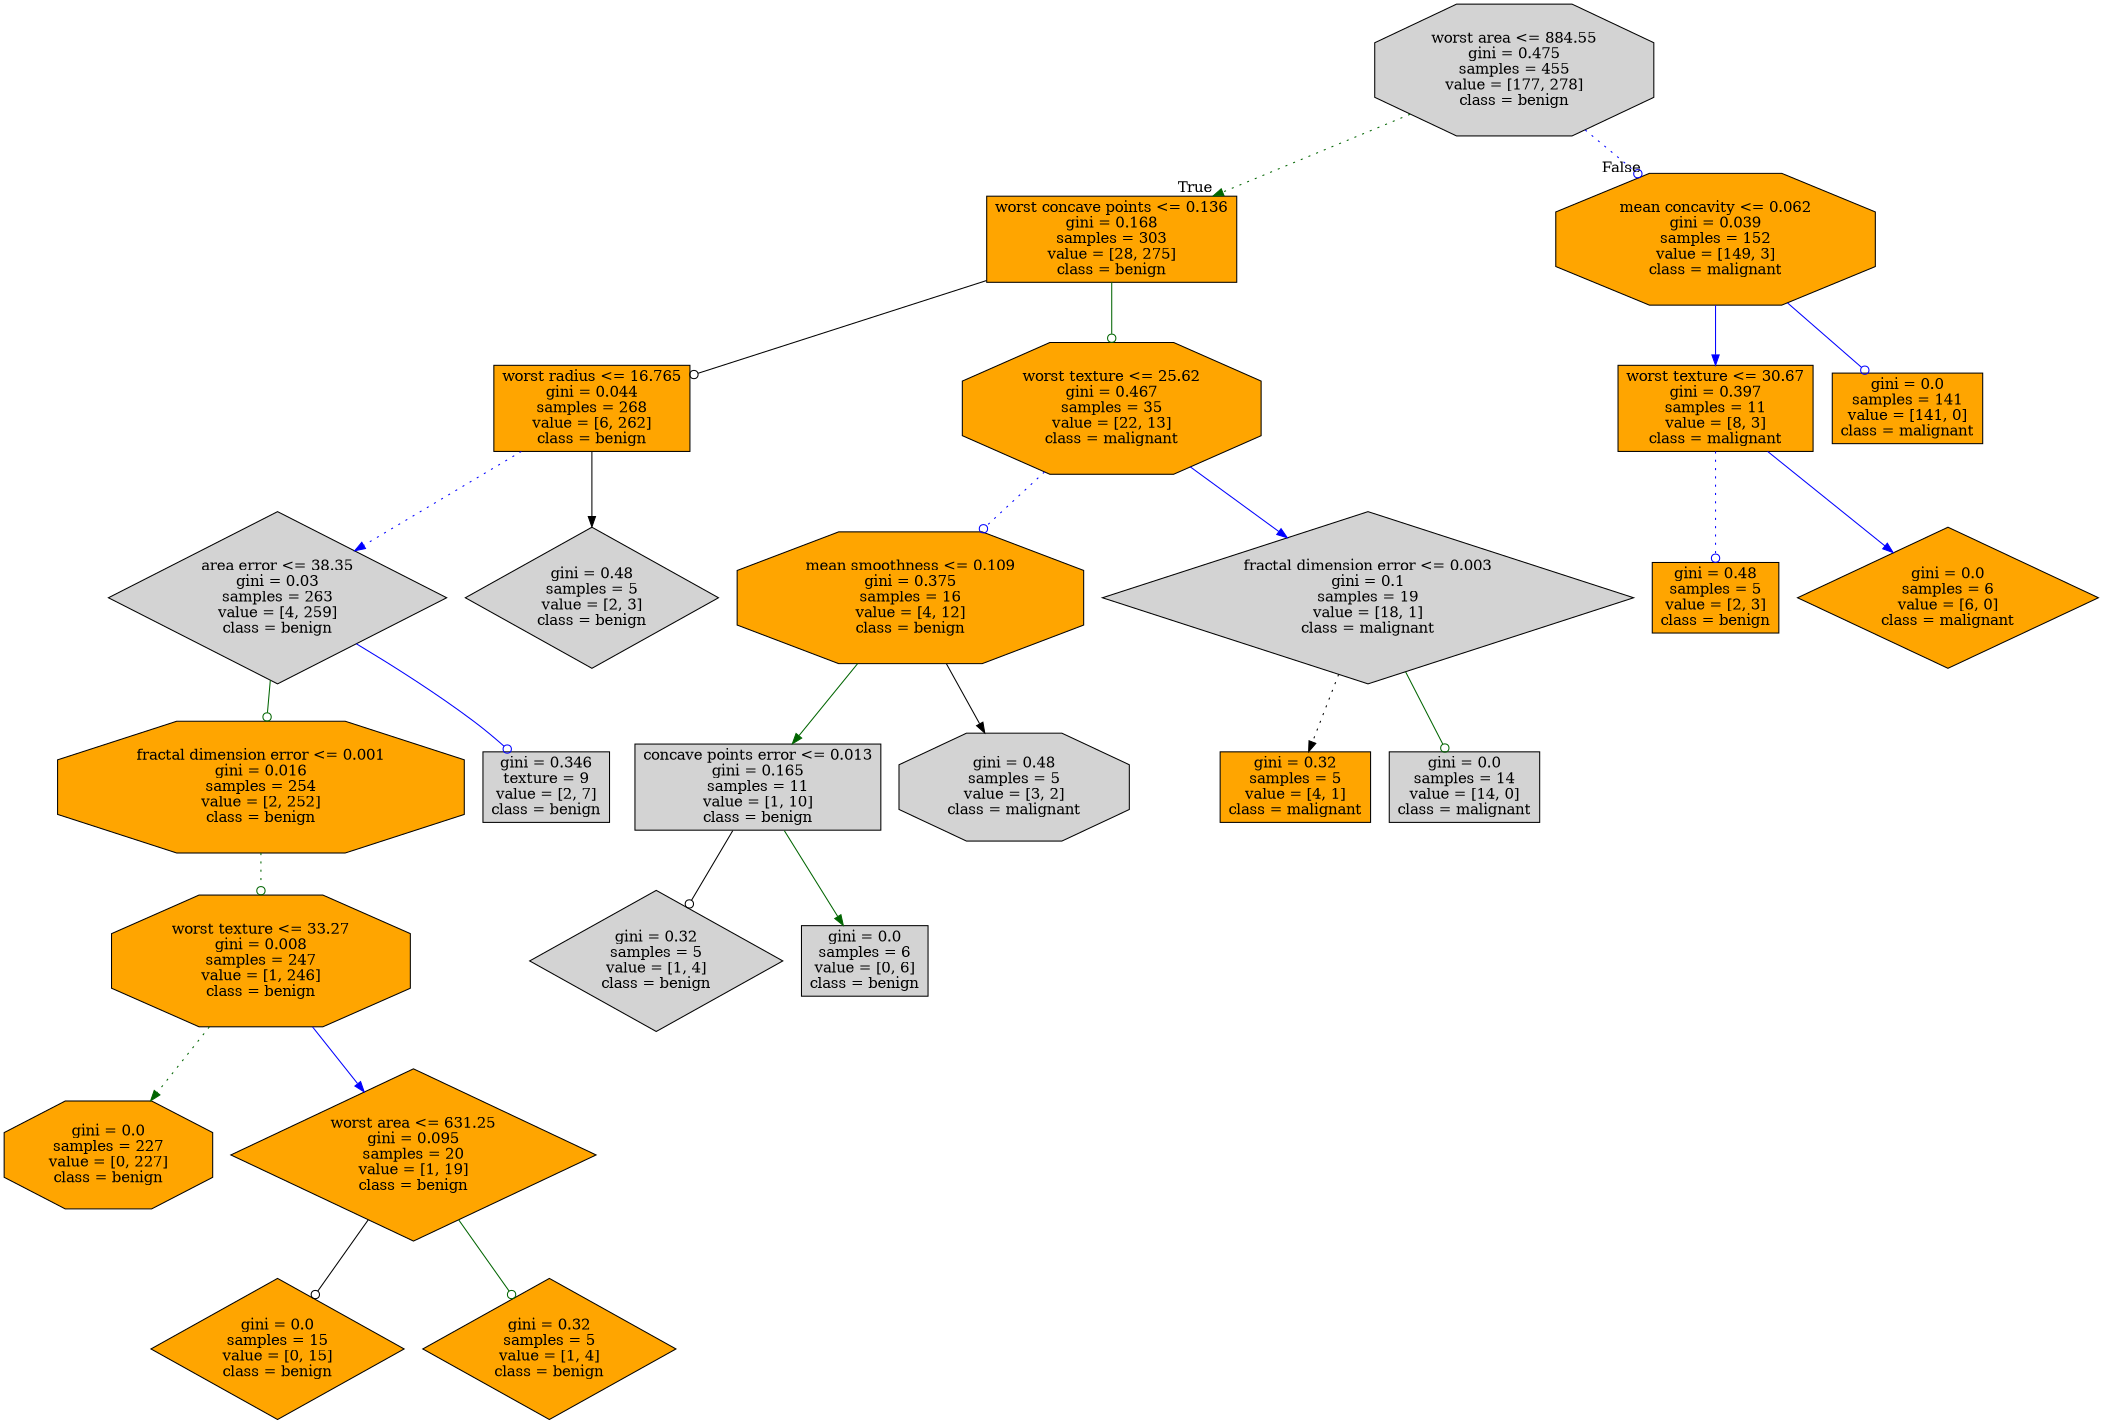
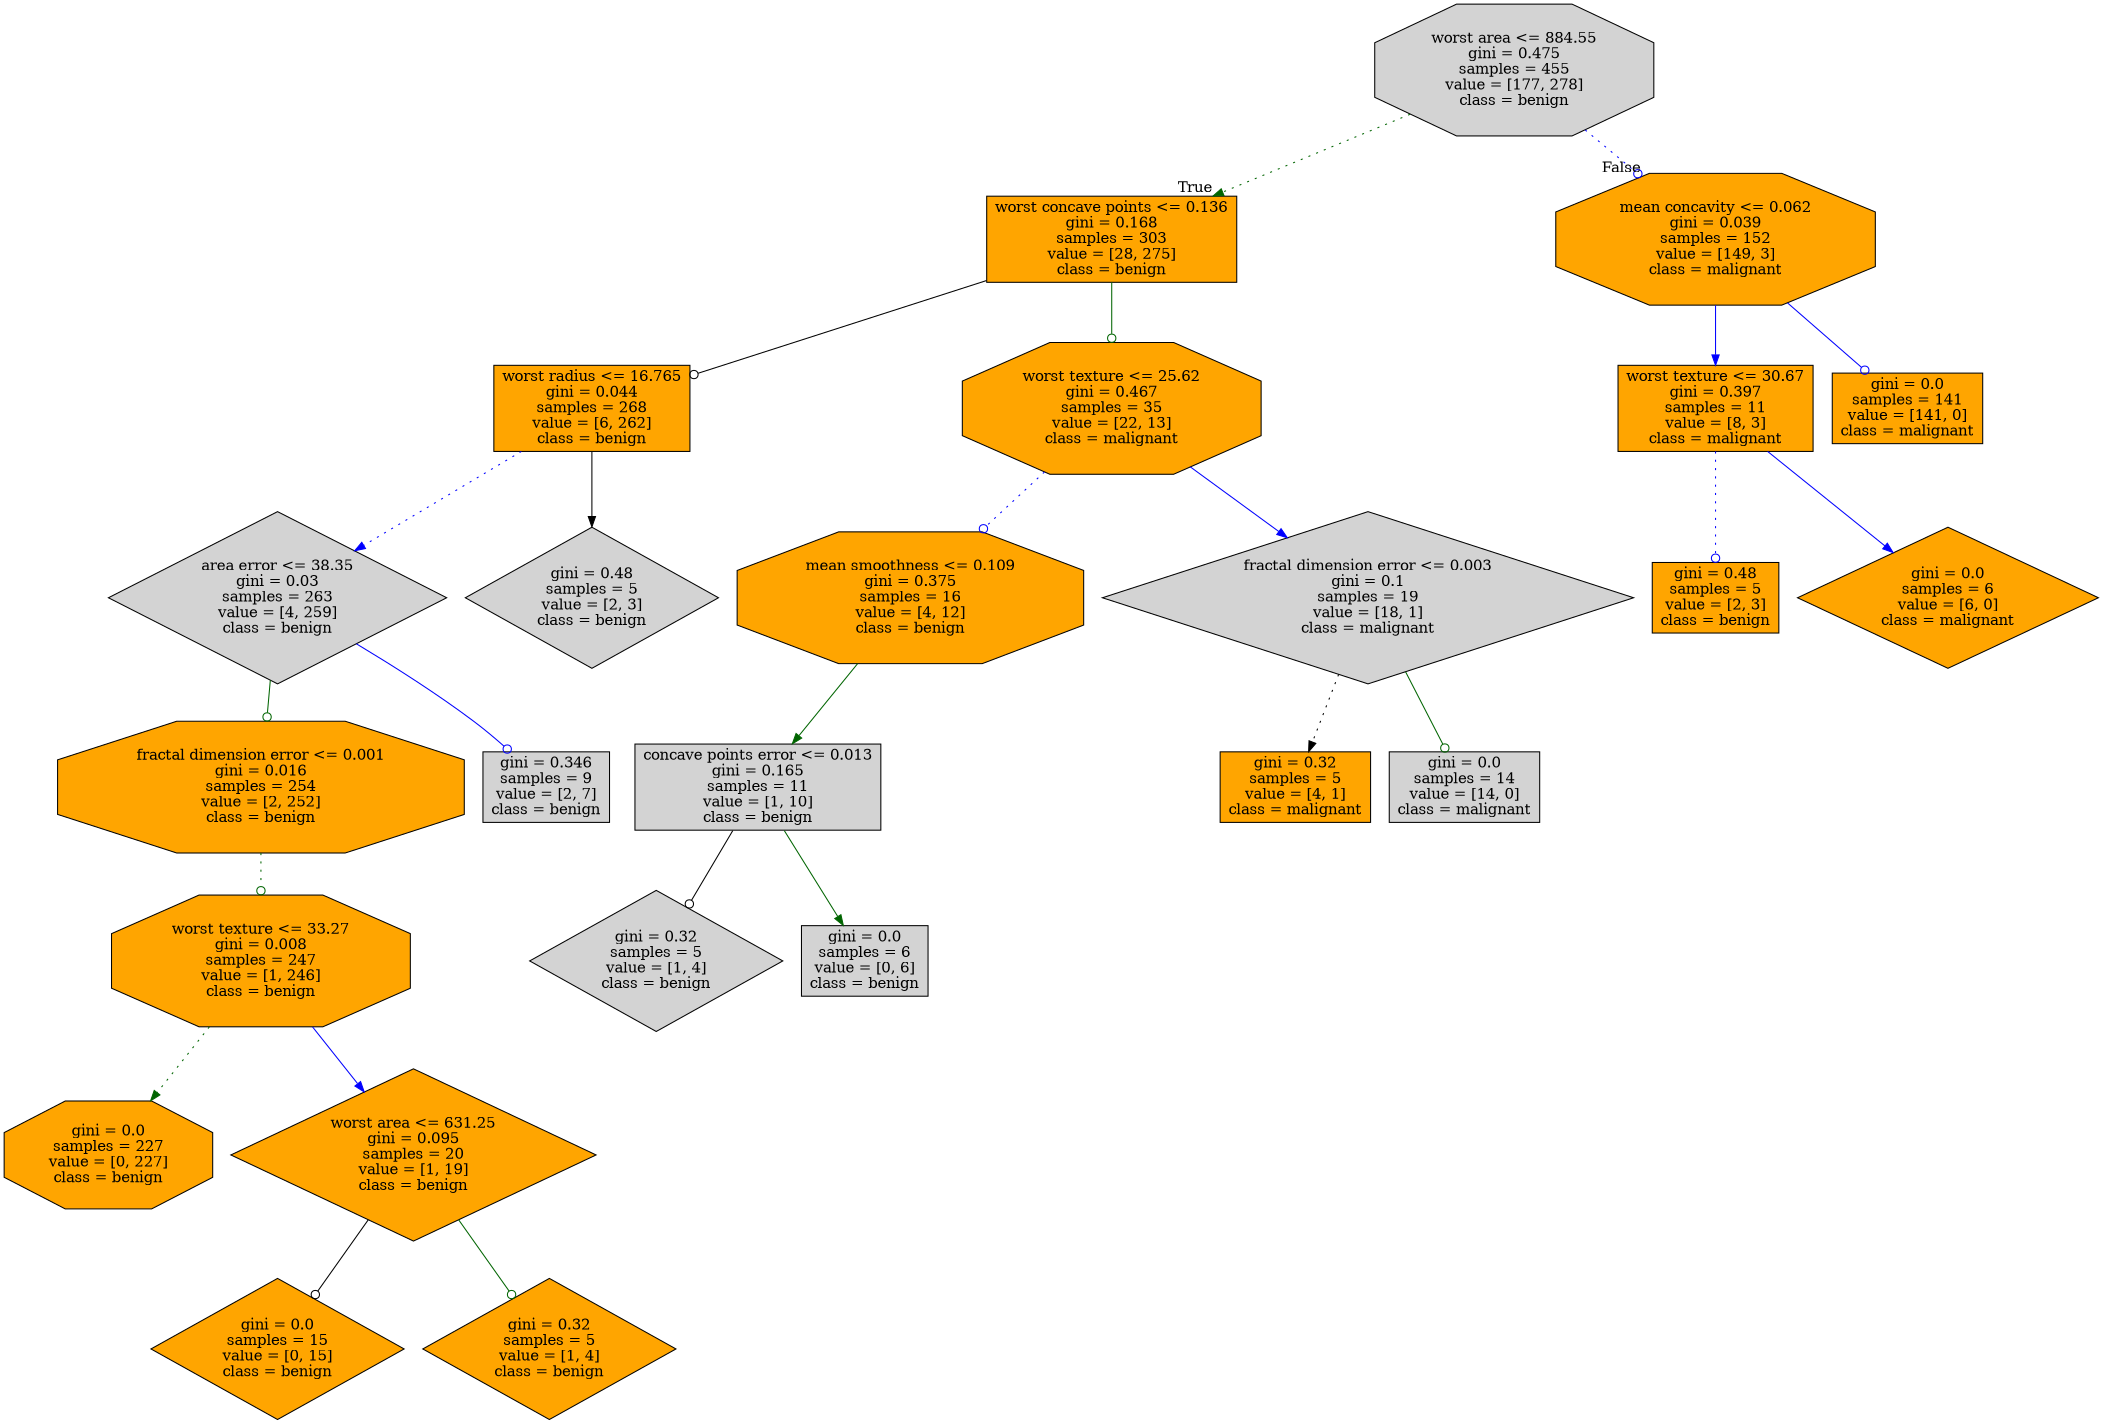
(546, 787) -> (546, 787)
(1014, 787) -> none
